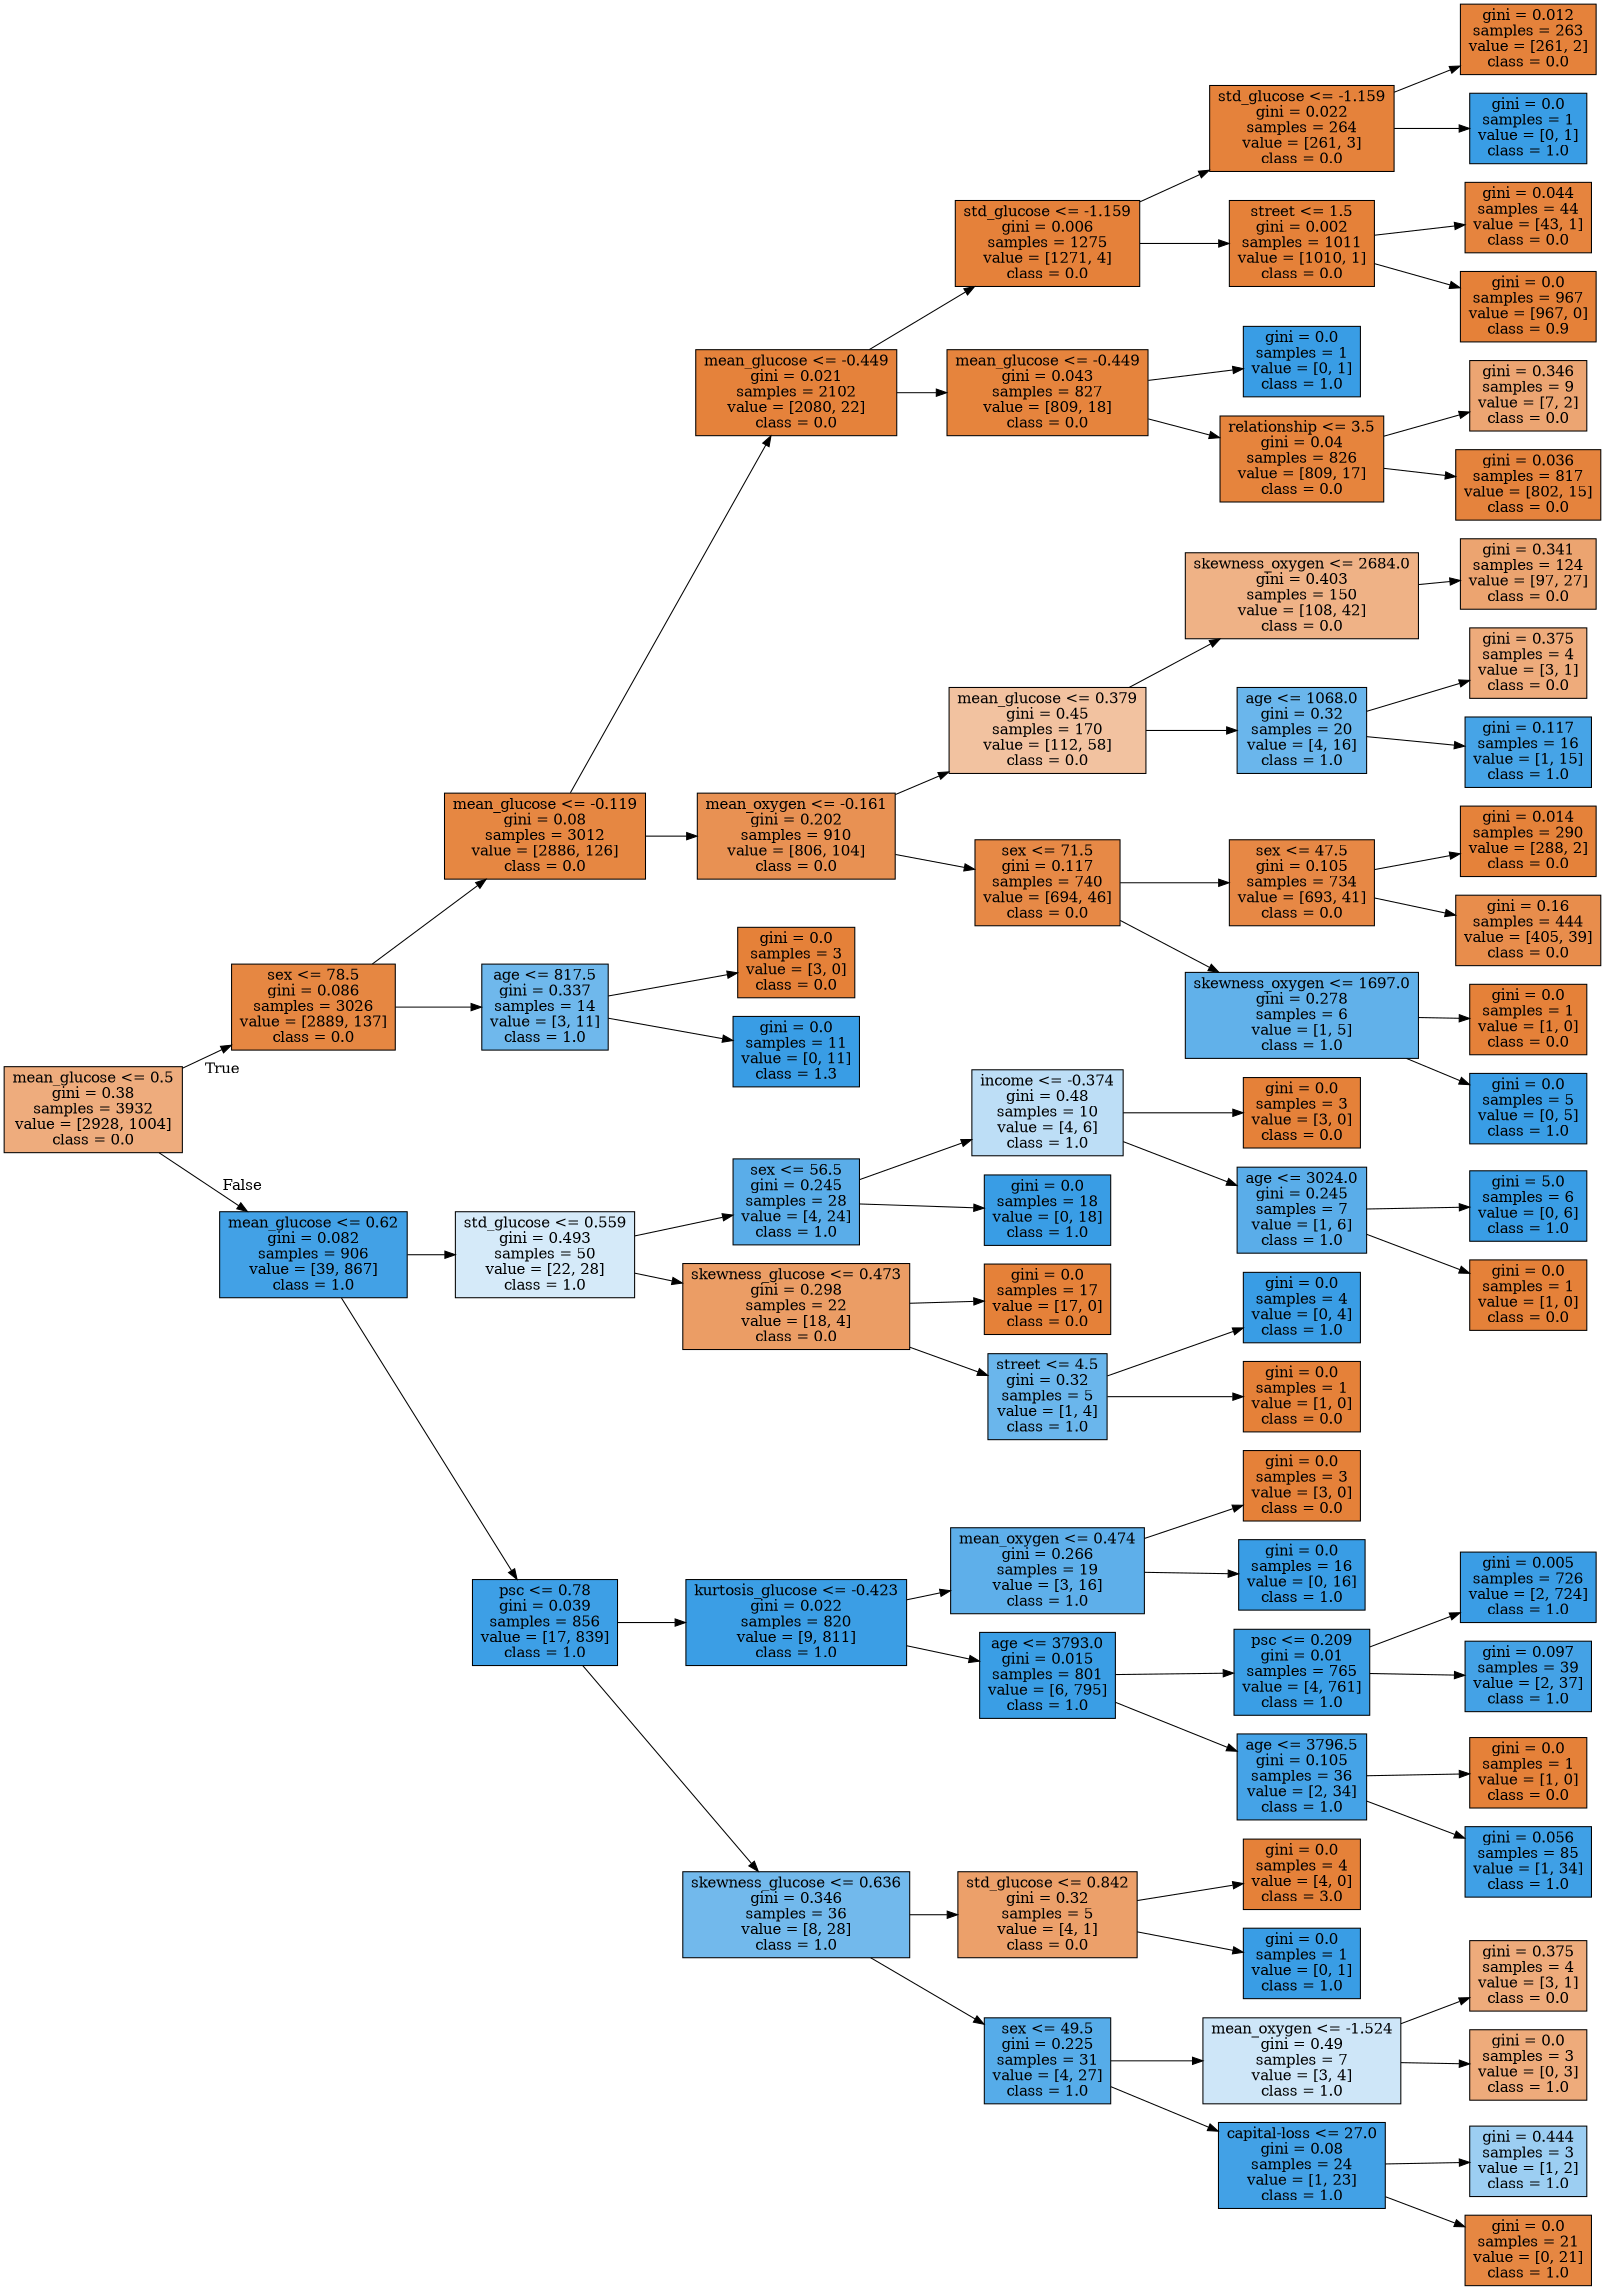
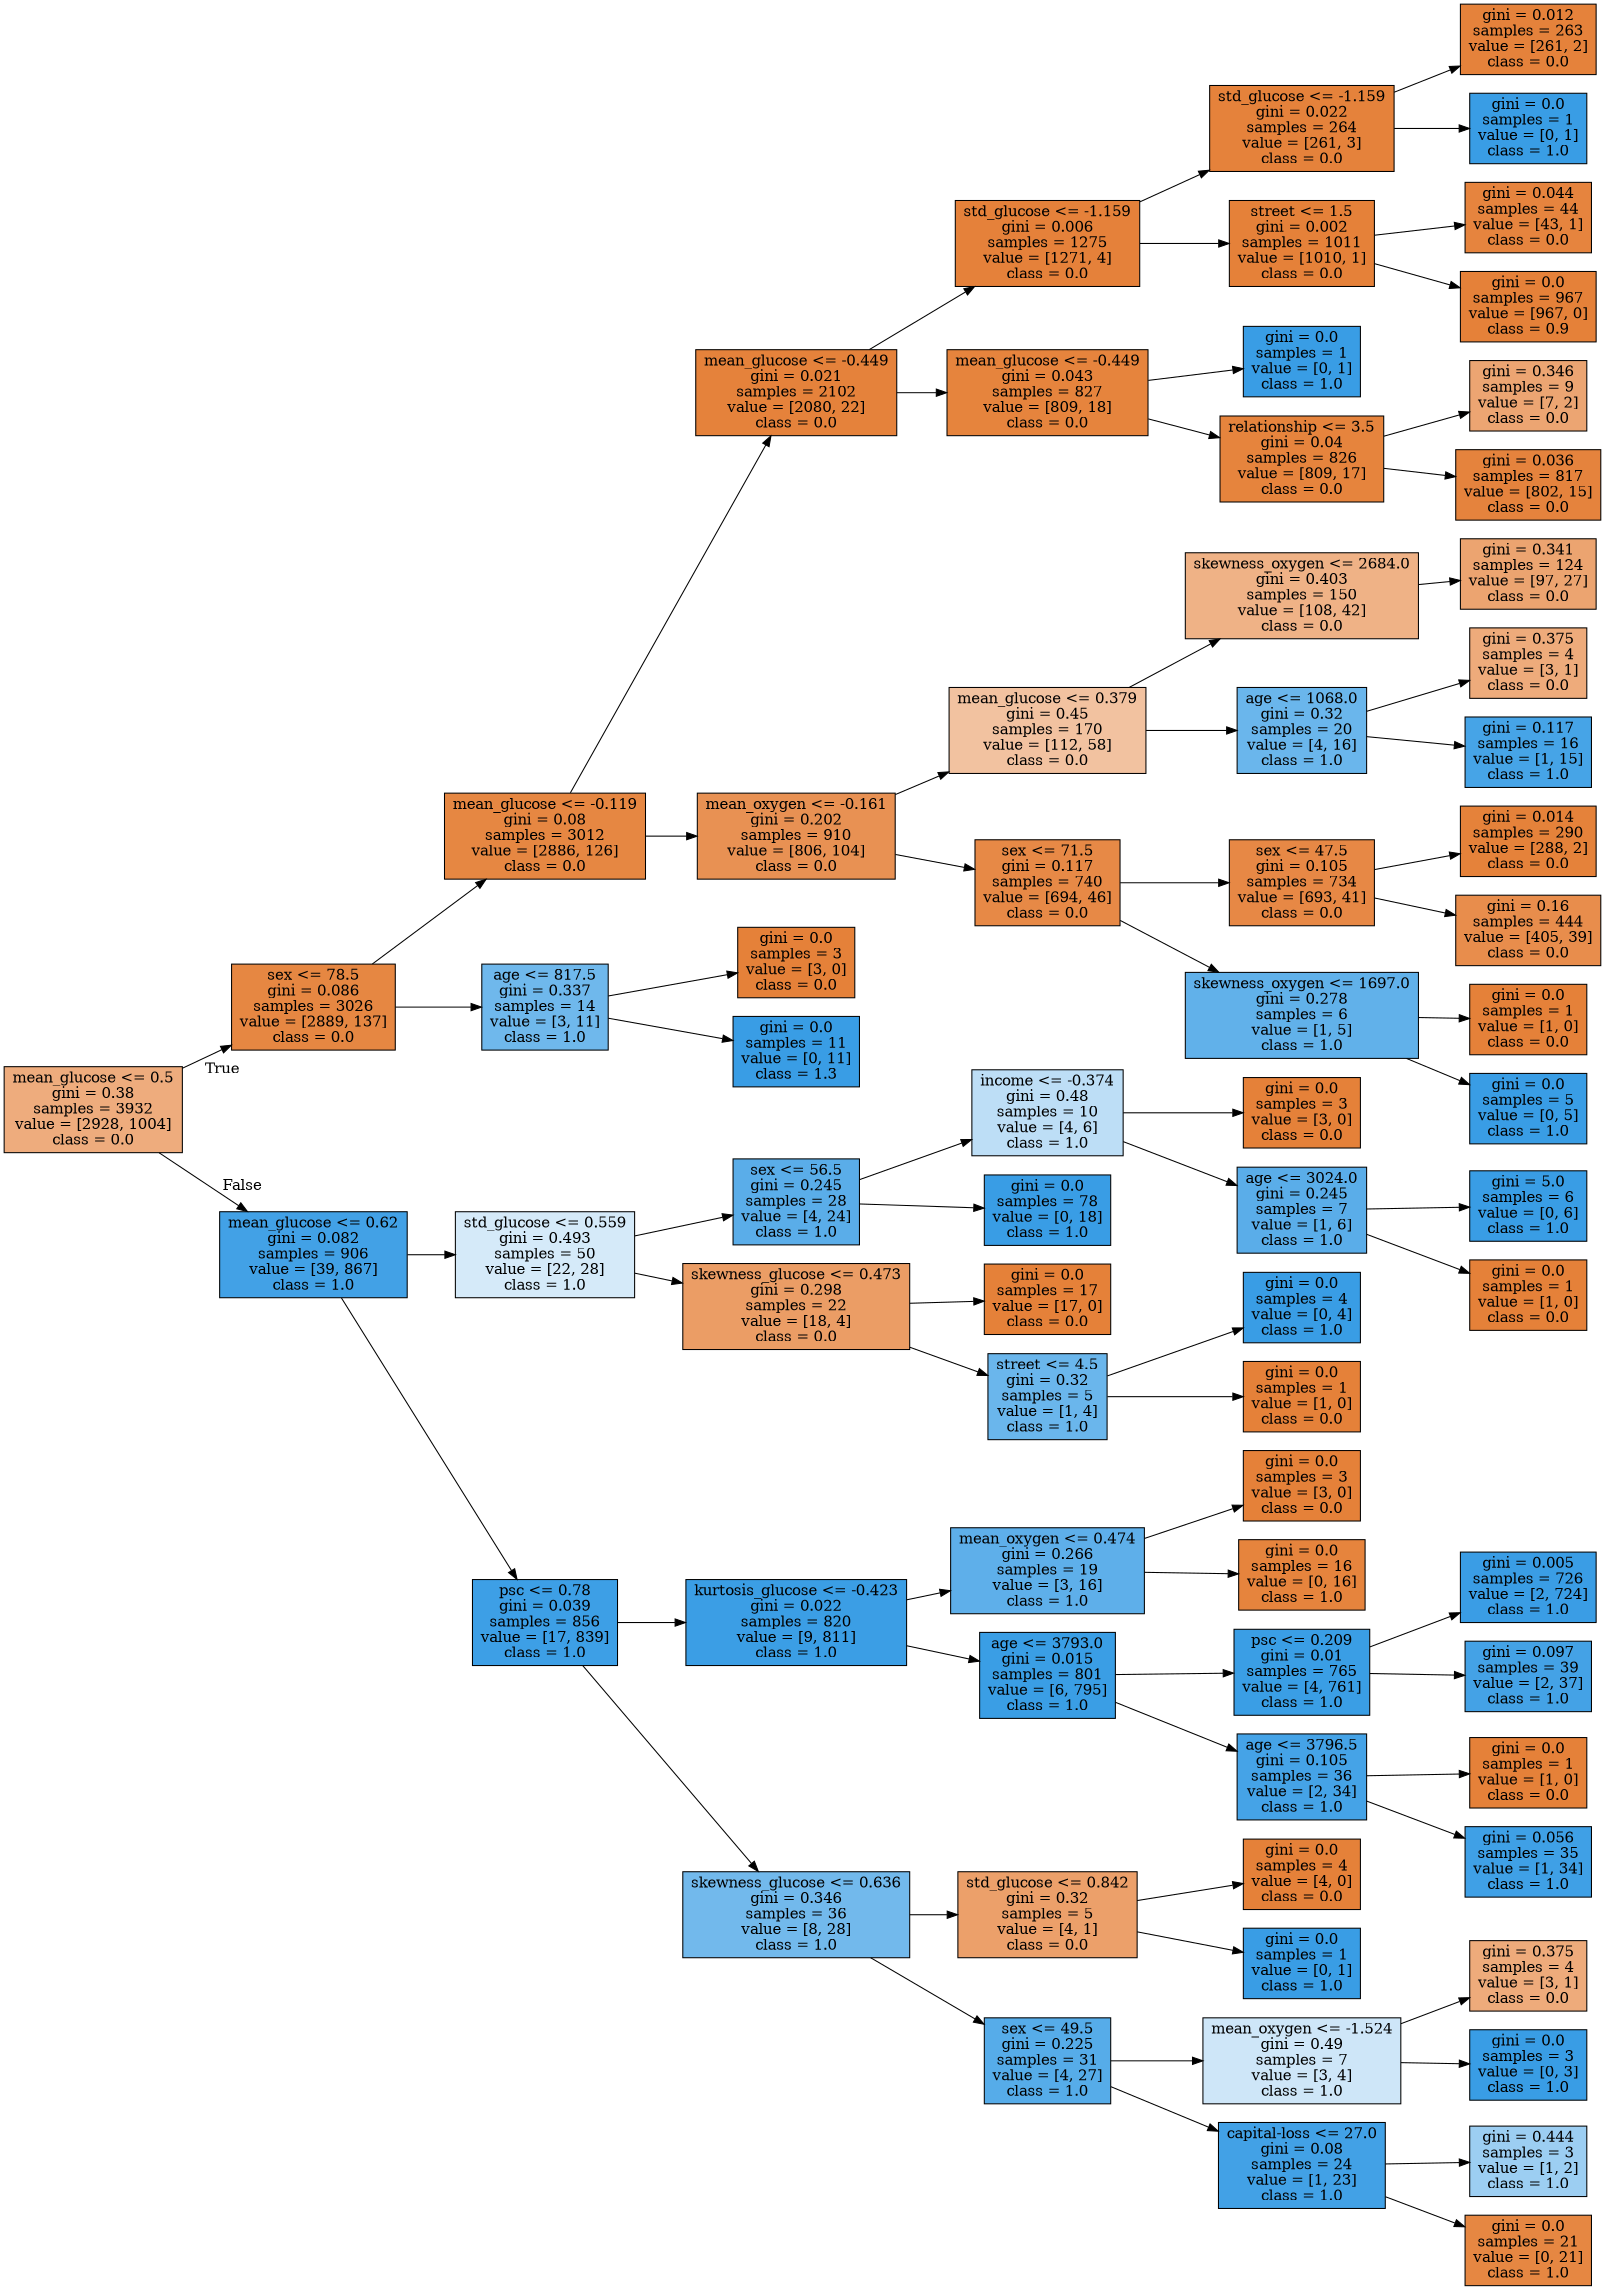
(1048, 1210) -> (1048, 1210)
(1302, 1575) -> (1302, 1575)
(1528, 1862) -> (1528, 1862)
(1302, 1874) -> (1302, 1874)
(1528, 2065) -> (1528, 2065)
